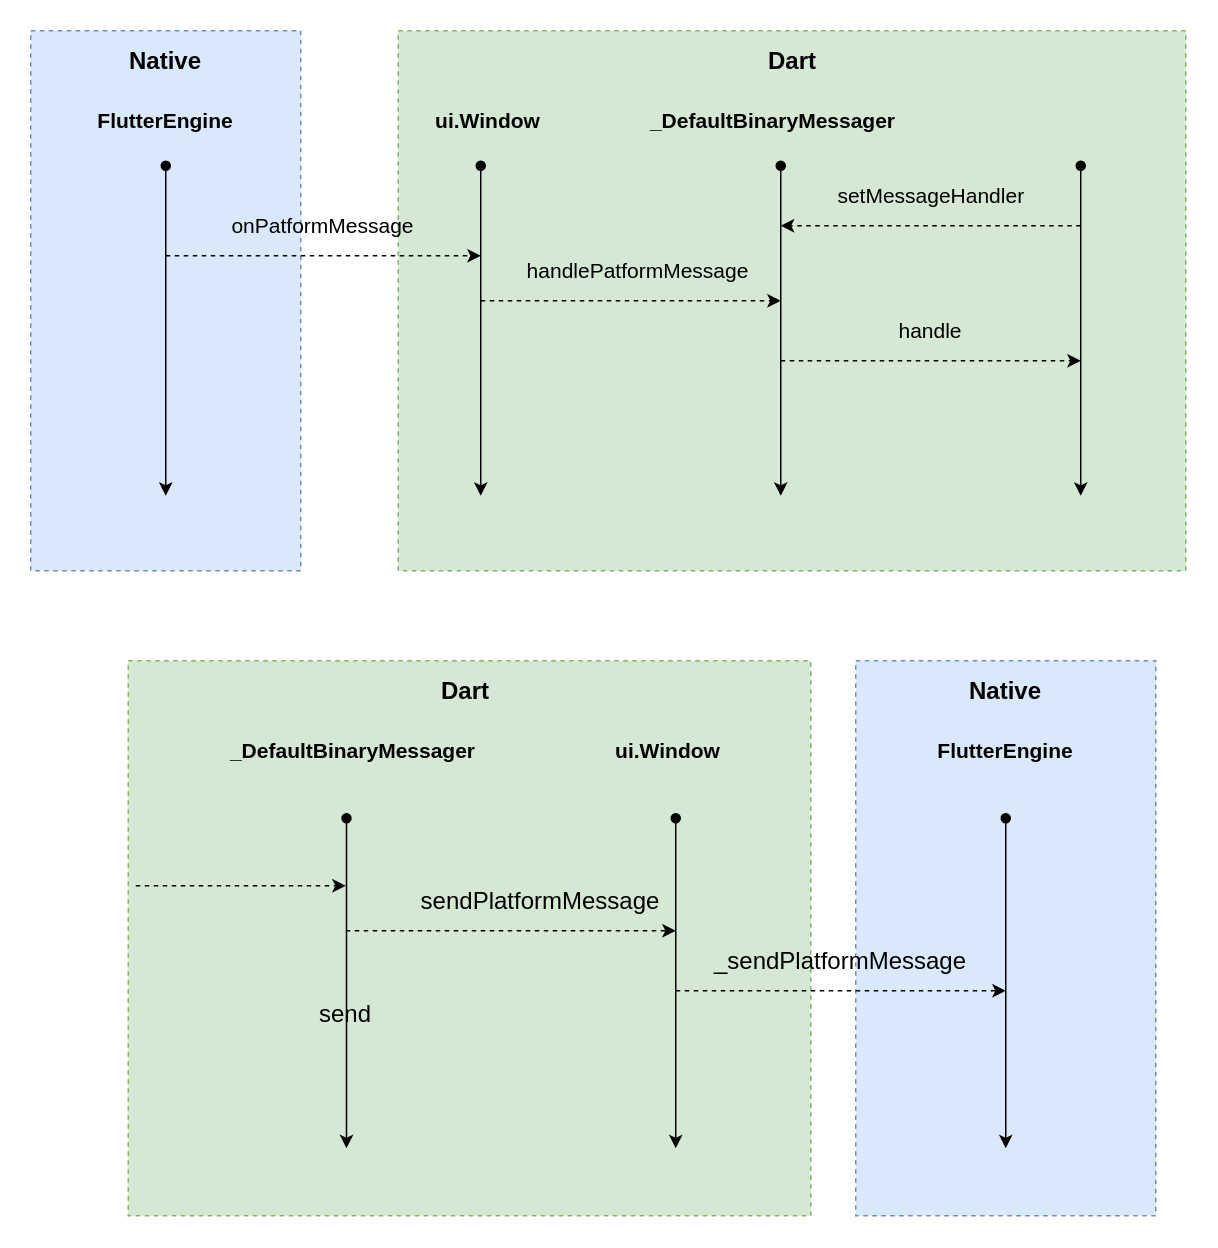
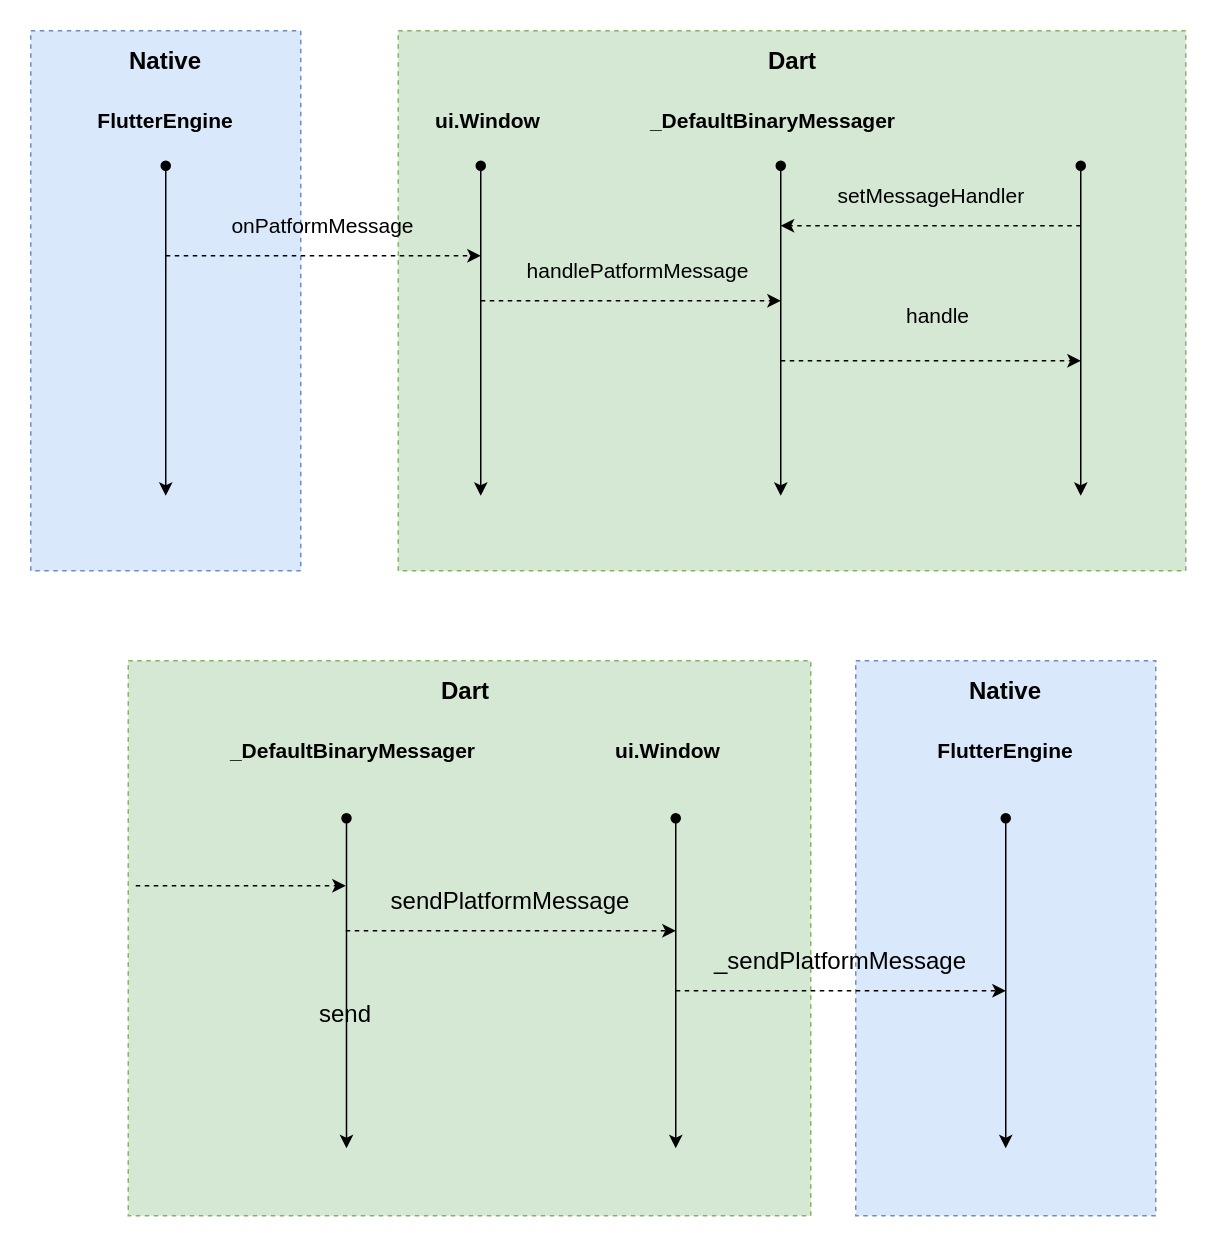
(931, 331) -> (938, 316)
(541, 901) -> (511, 901)
